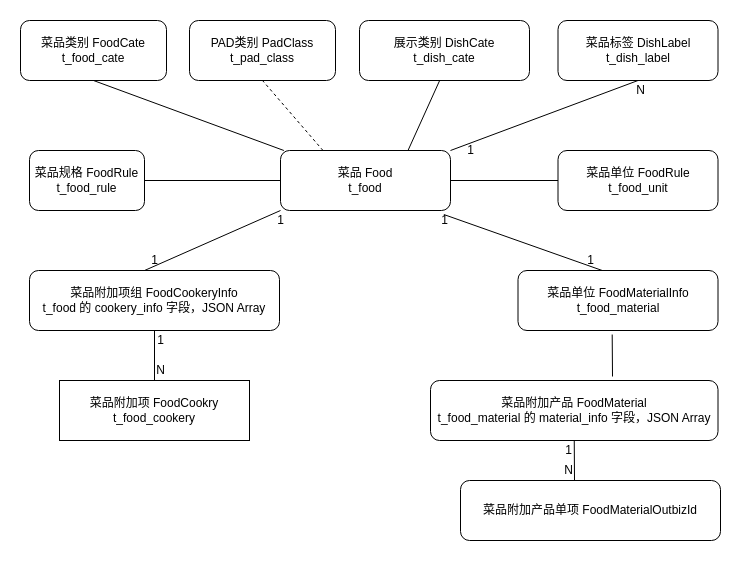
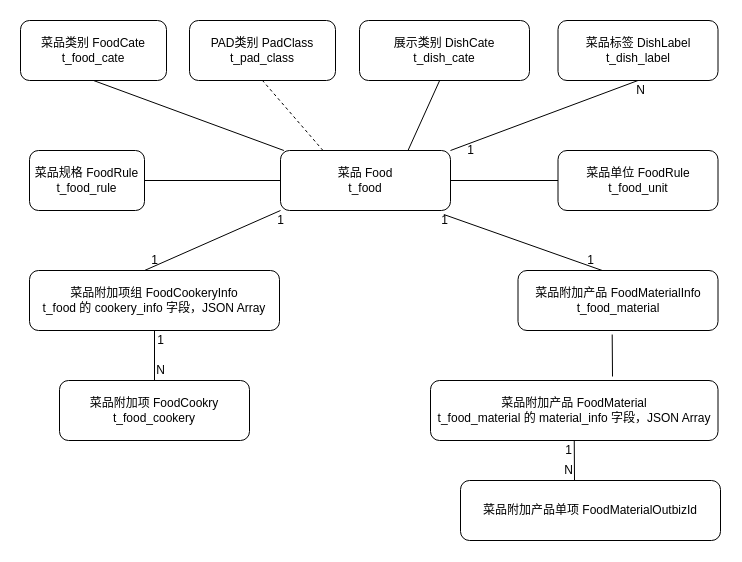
(619, 301) -> (619, 301)
(155, 411) -> (155, 411)
